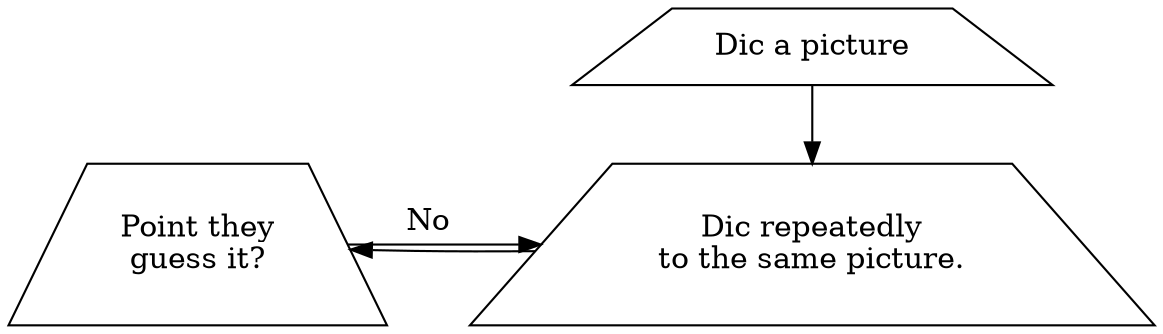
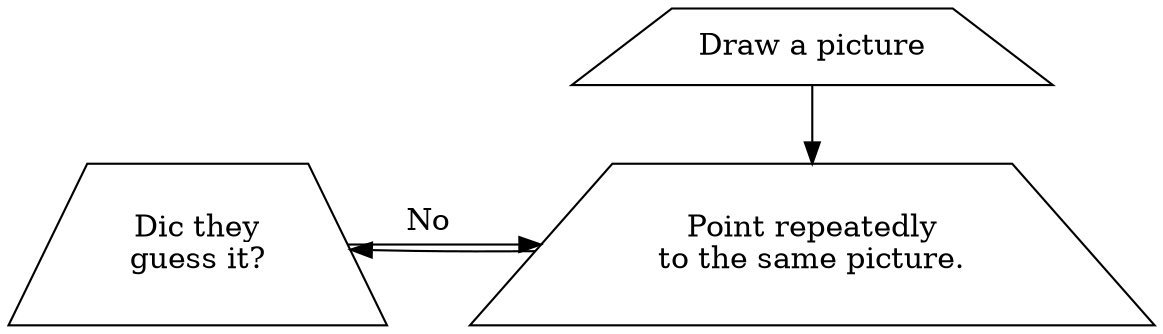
(812, 47) -> (812, 47)
(198, 245) -> (198, 245)
(812, 245) -> (812, 245)
